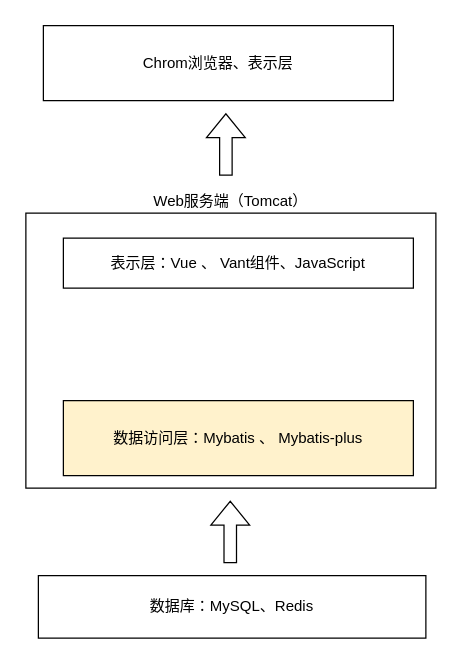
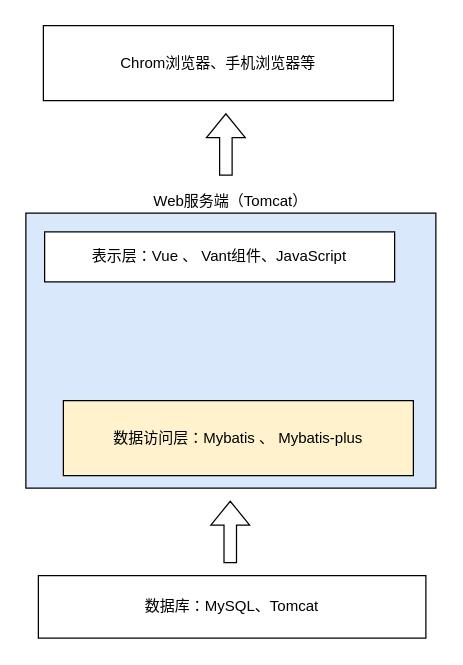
(218, 63) -> (218, 63)
(238, 263) -> (219, 257)
(231, 351) -> (231, 351)
(232, 607) -> (232, 607)
